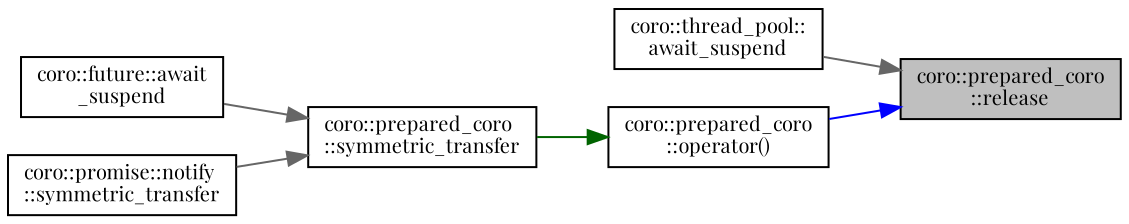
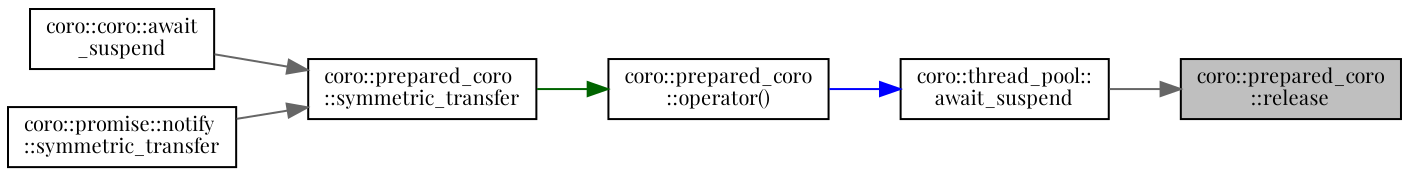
(122, 87) -> (122, 39)
(855, 115) -> (855, 89)
